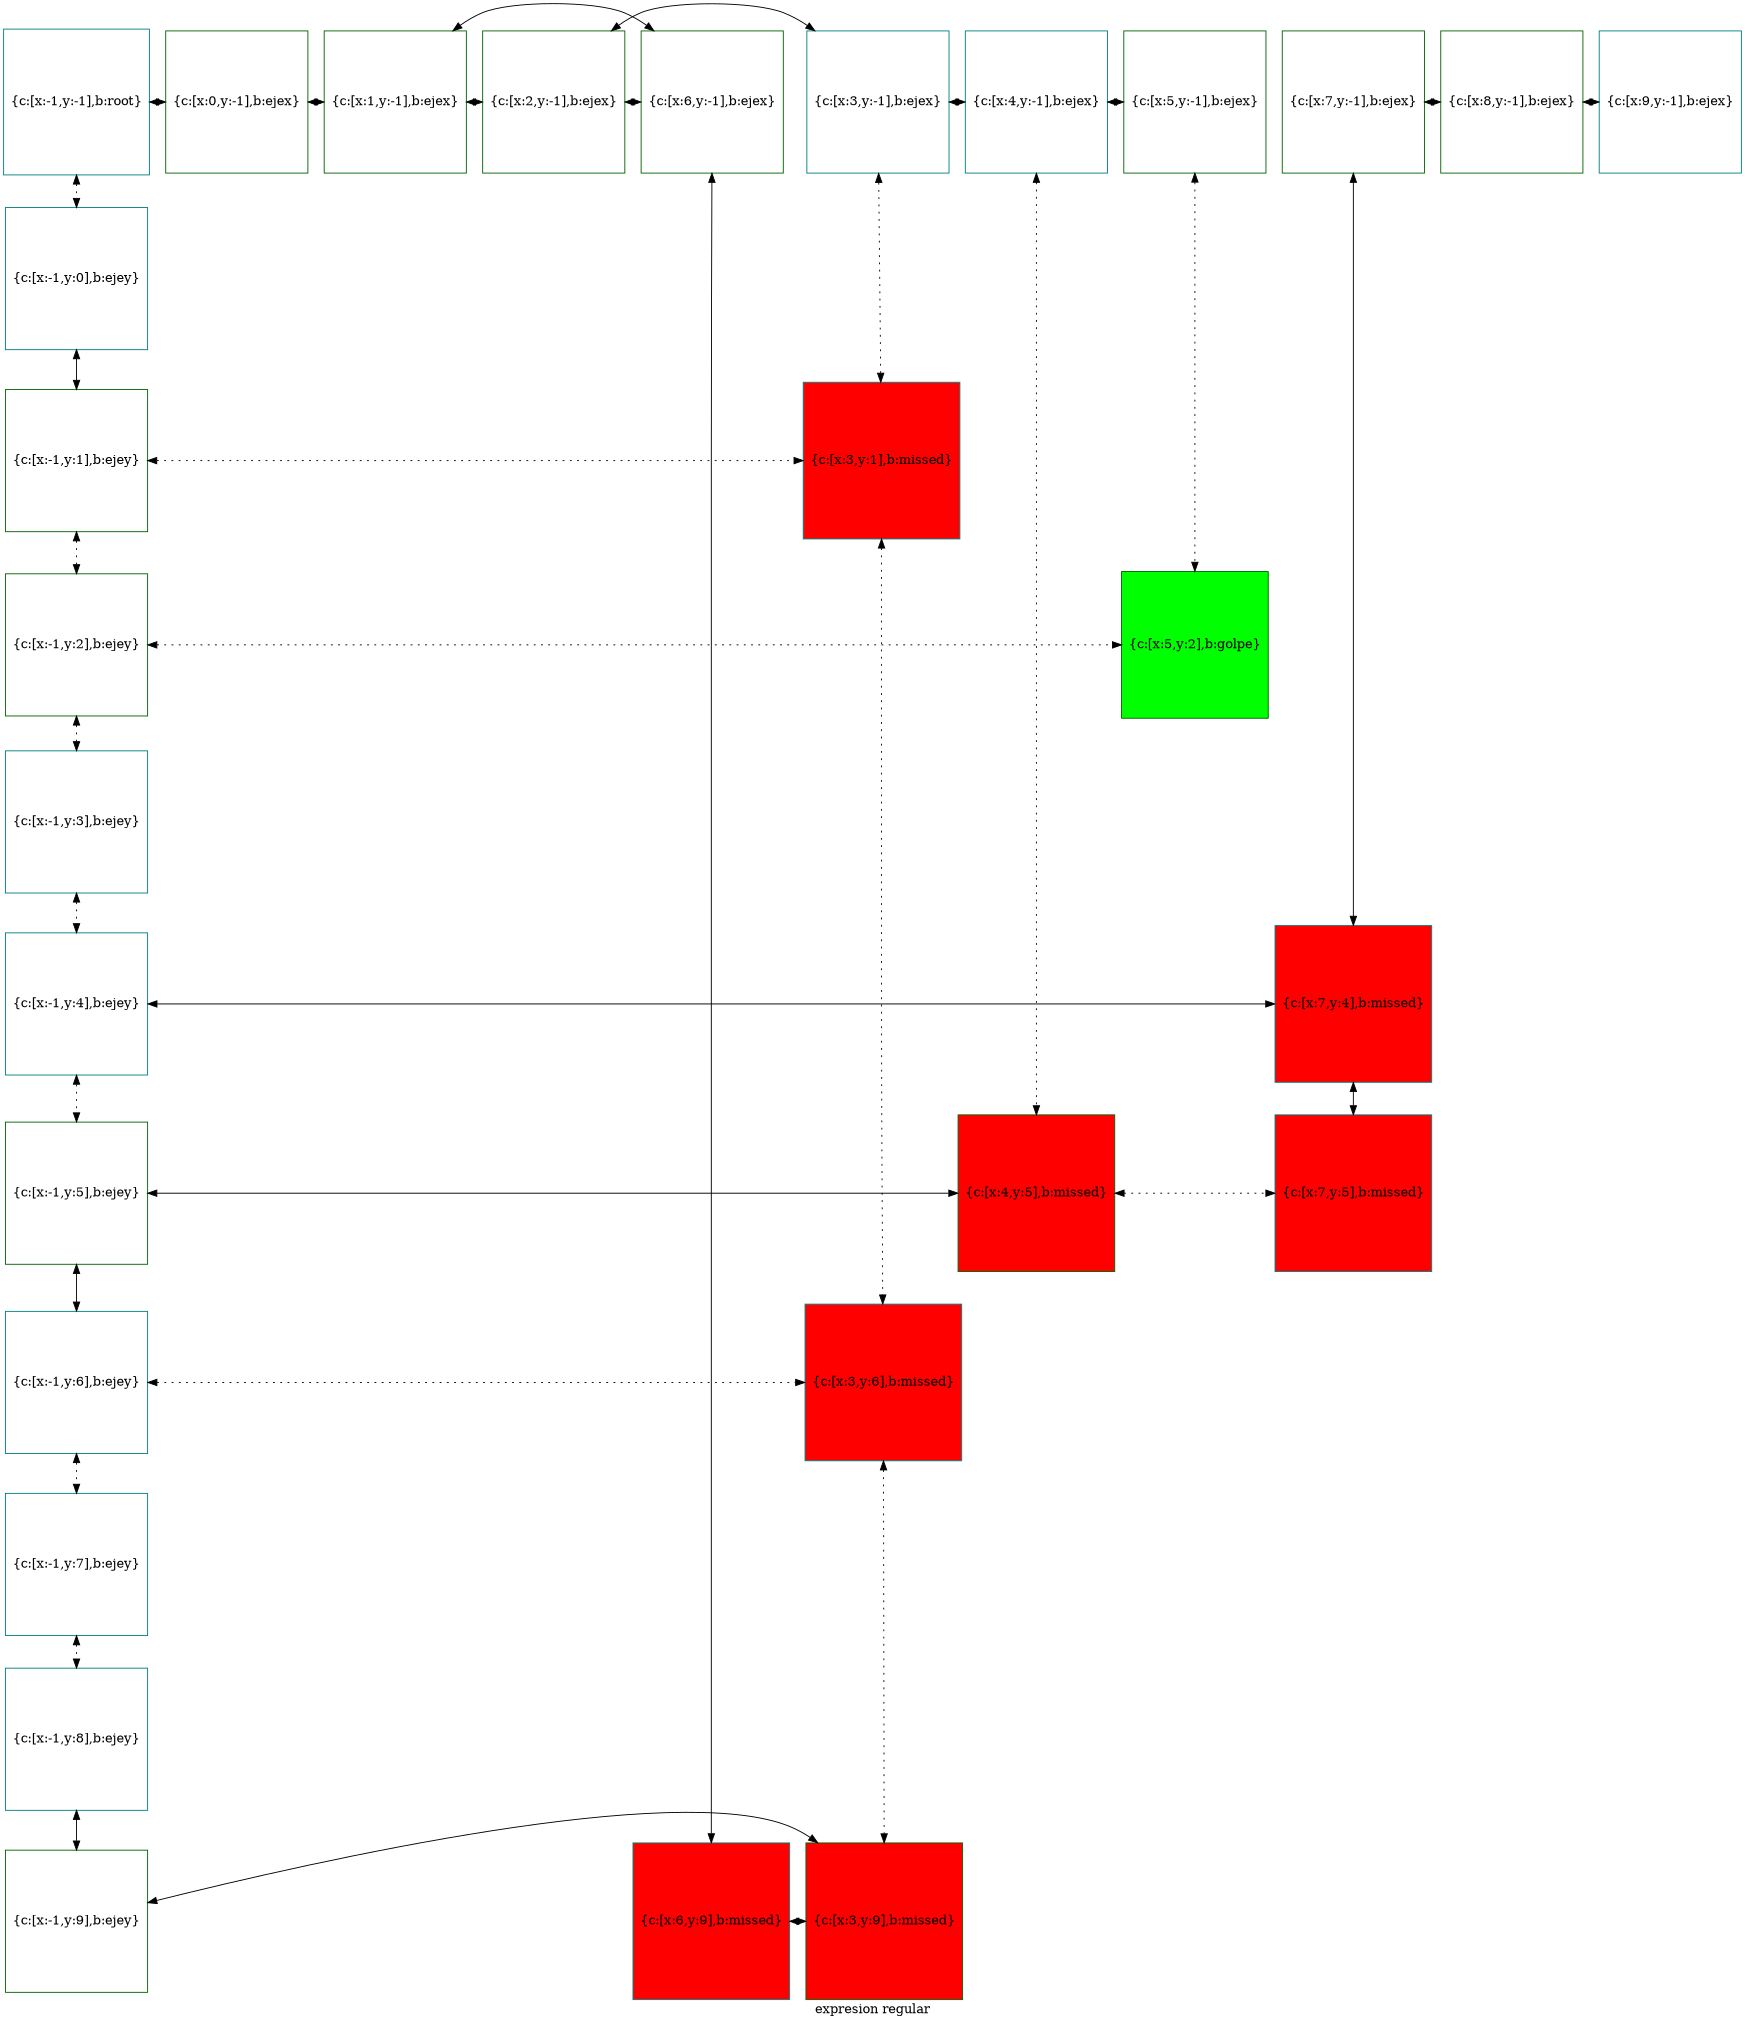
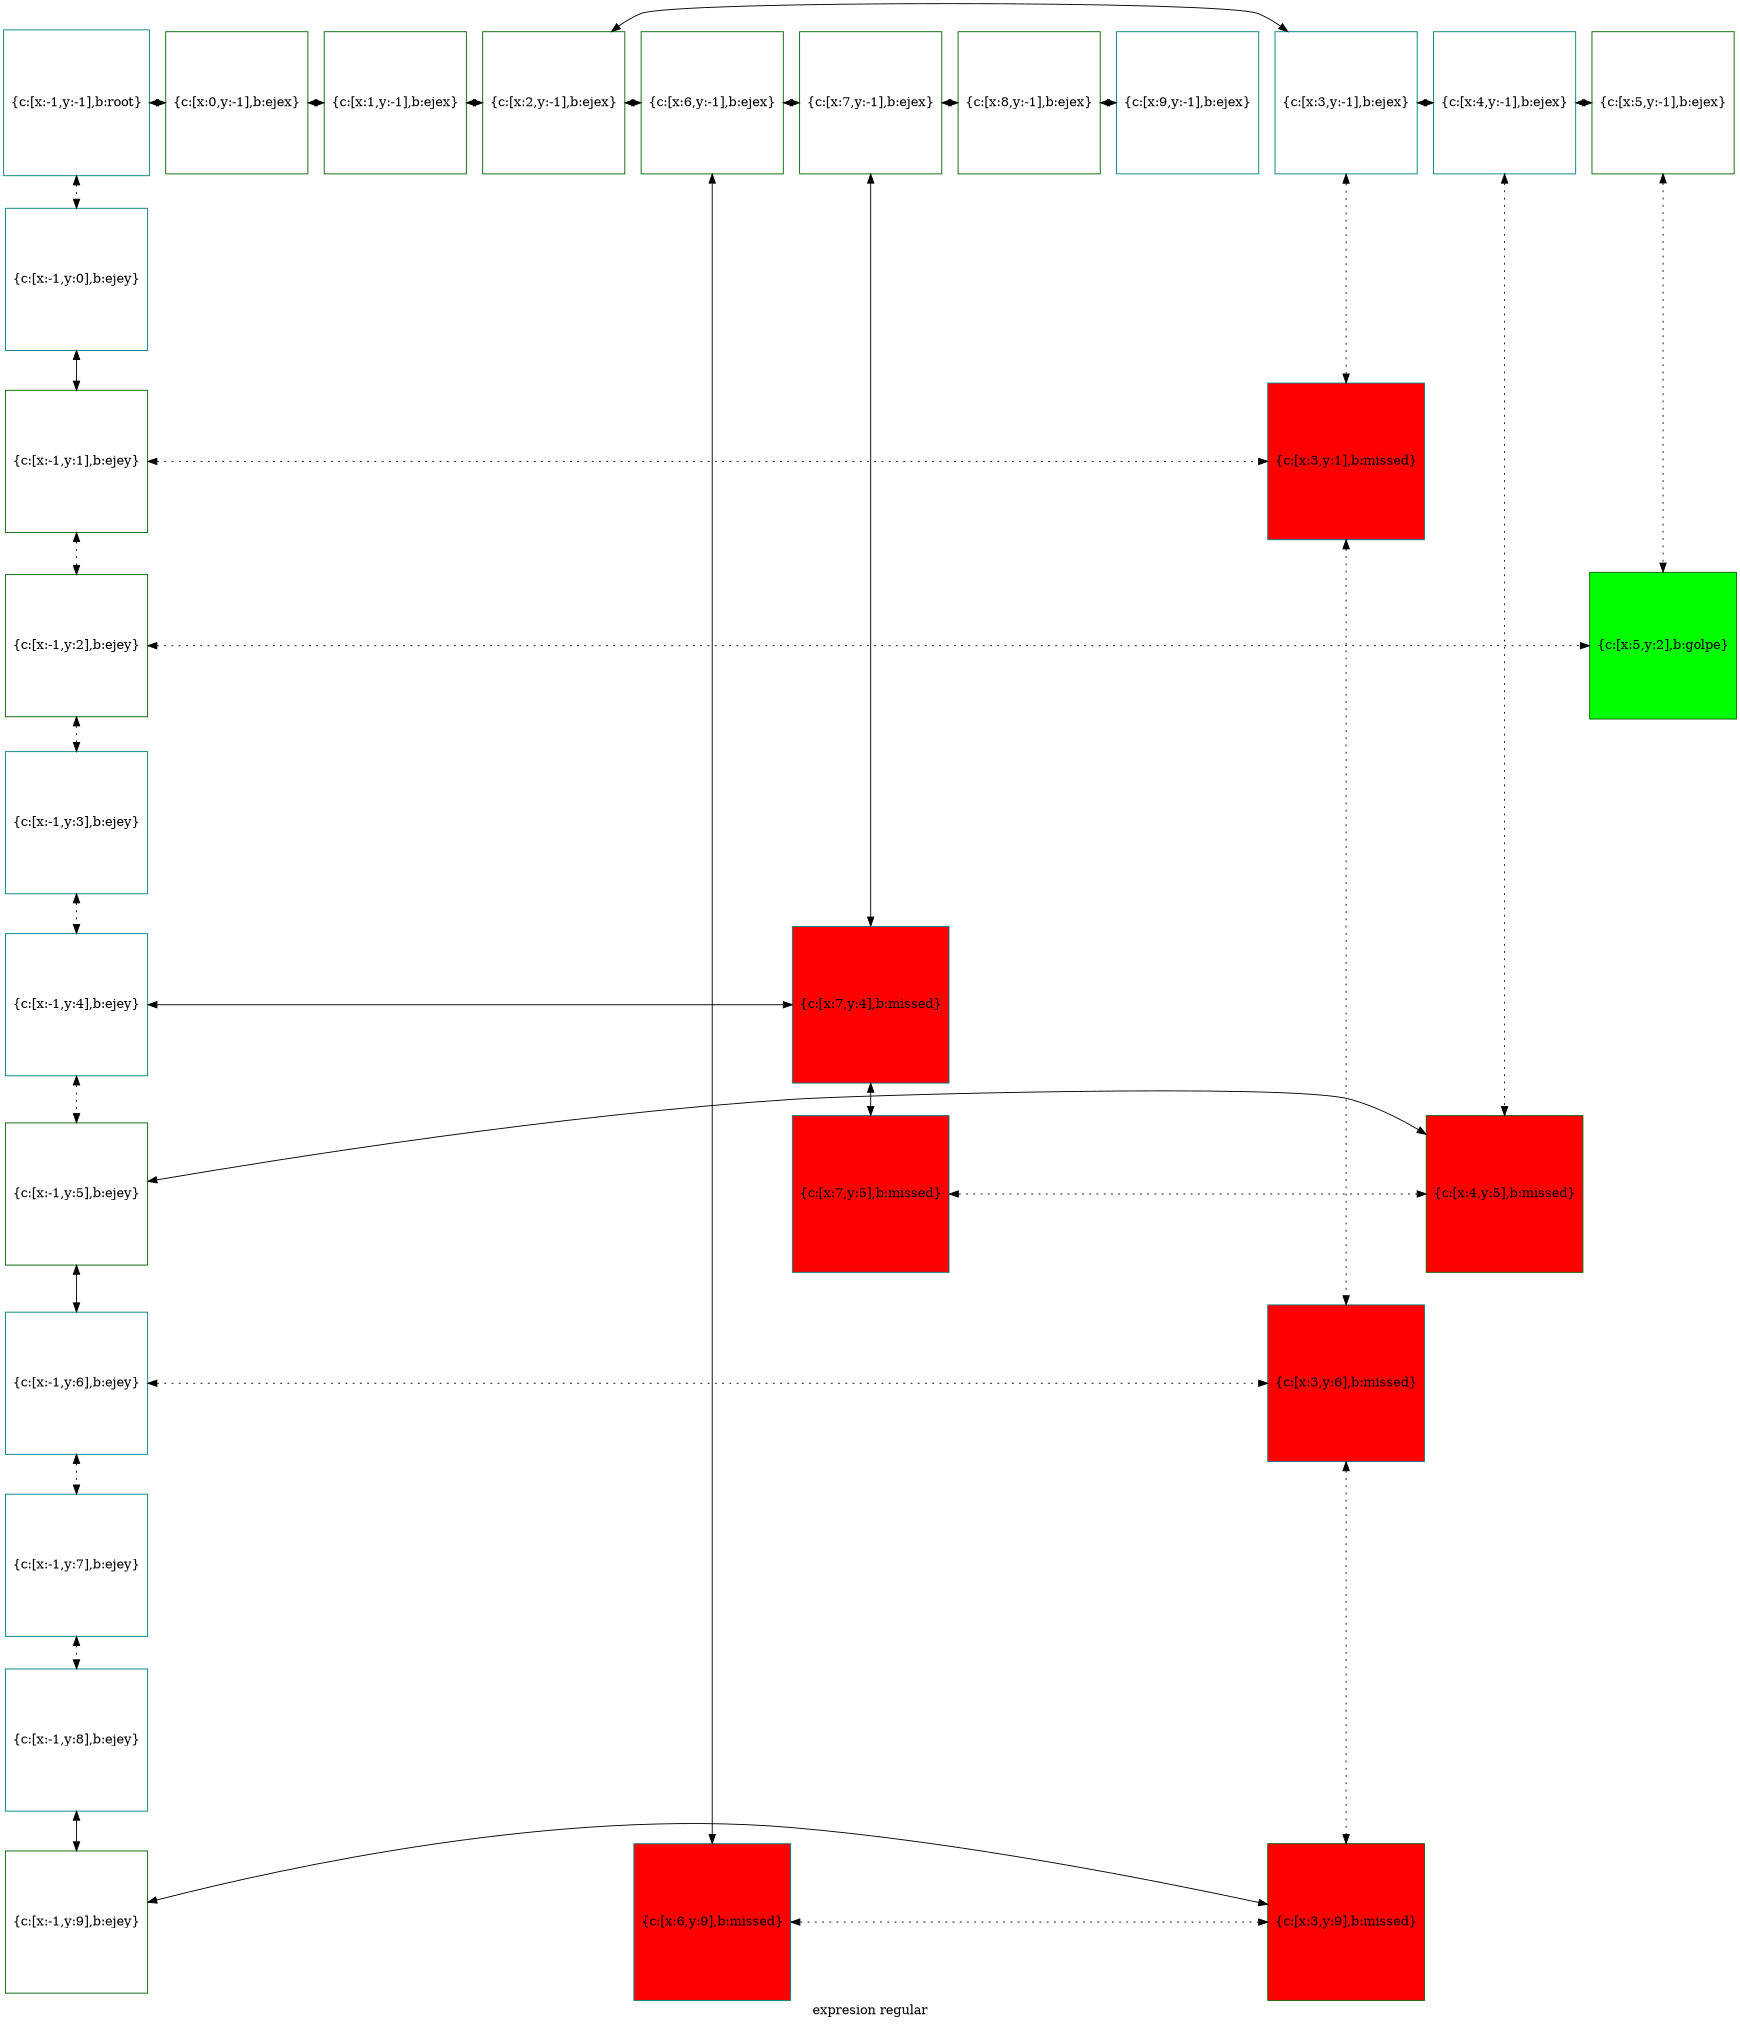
(553, 4) -> (793, 103)
